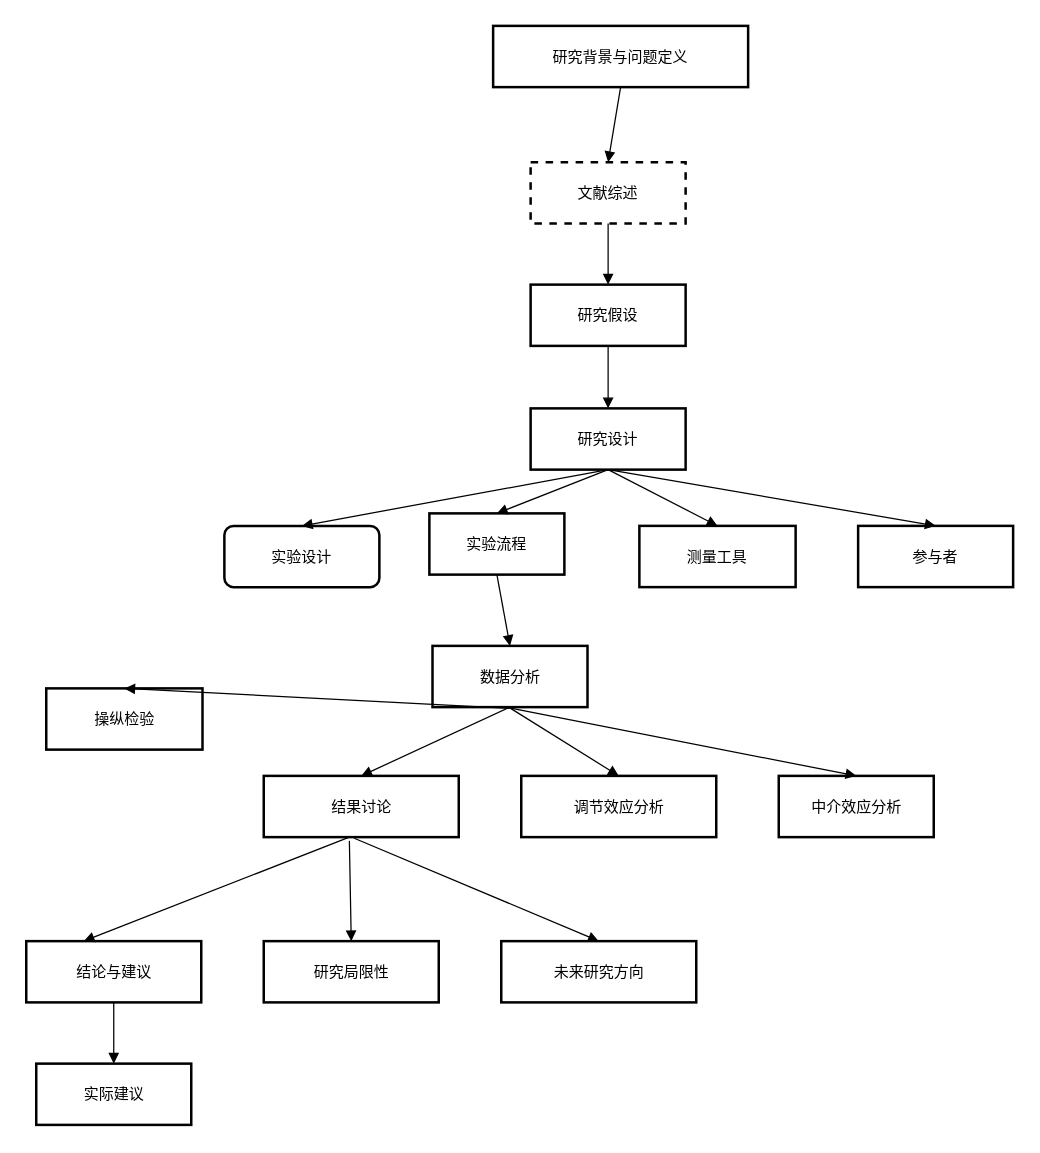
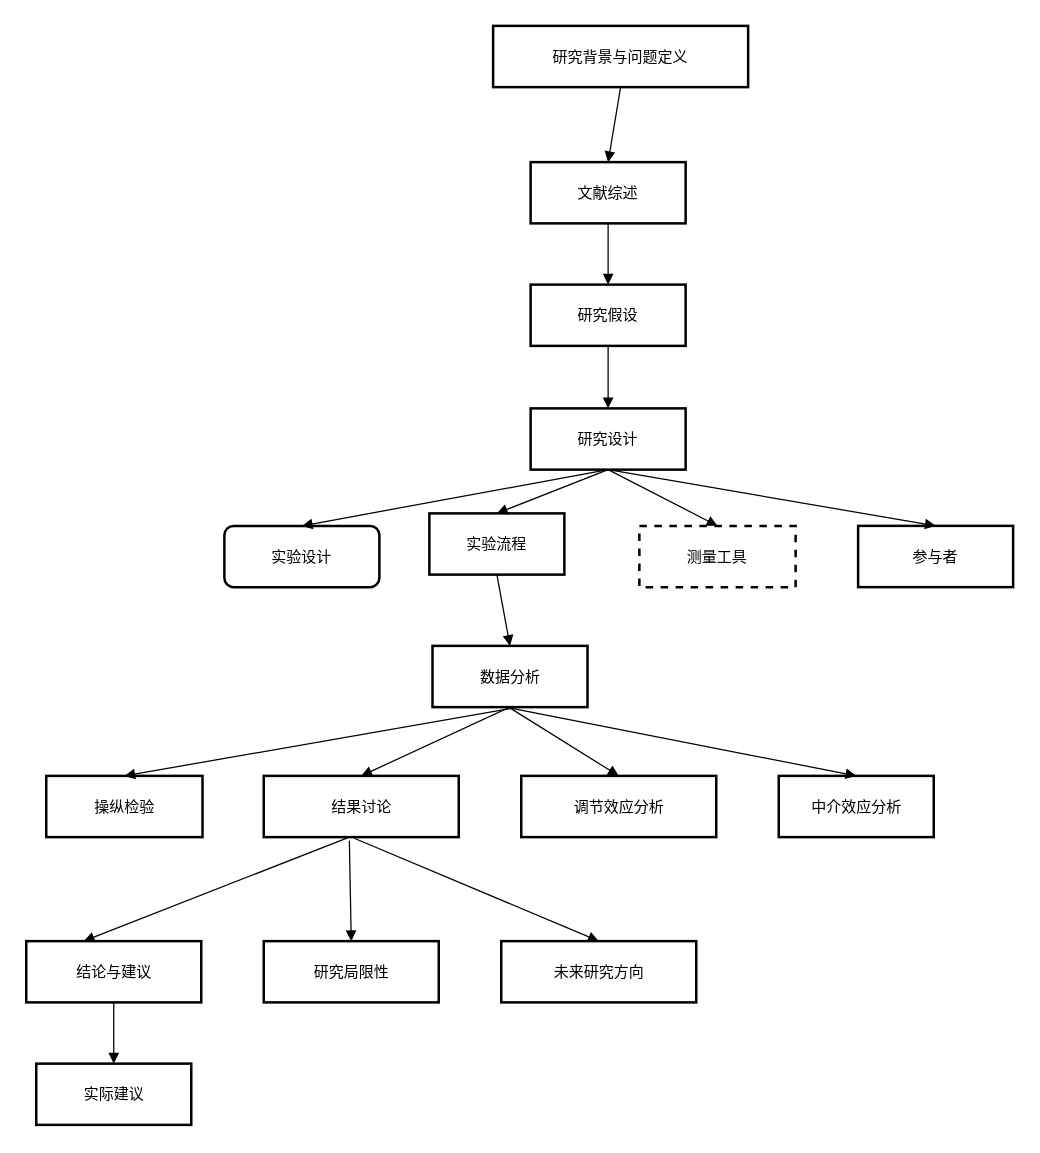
(608, 193) -> (608, 193)
(718, 556) -> (718, 556)
(124, 719) -> (124, 806)
